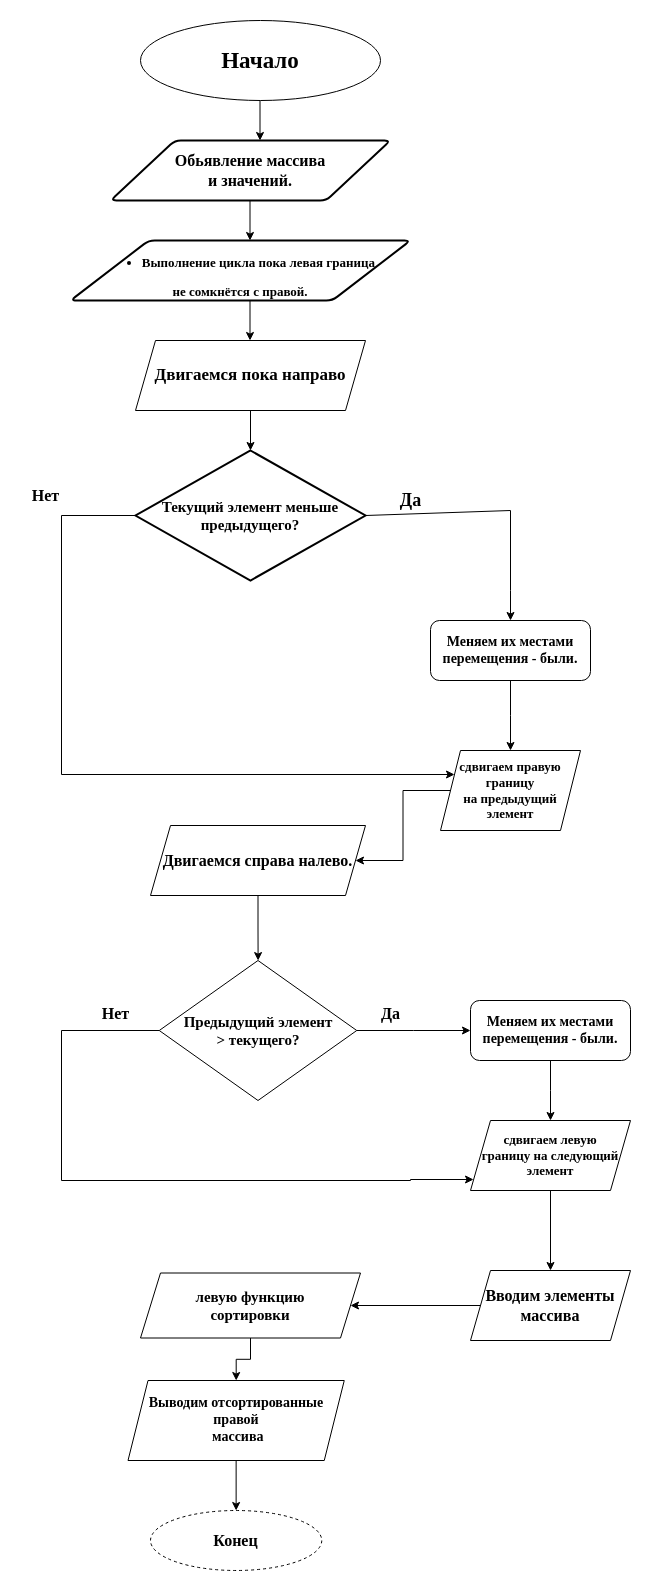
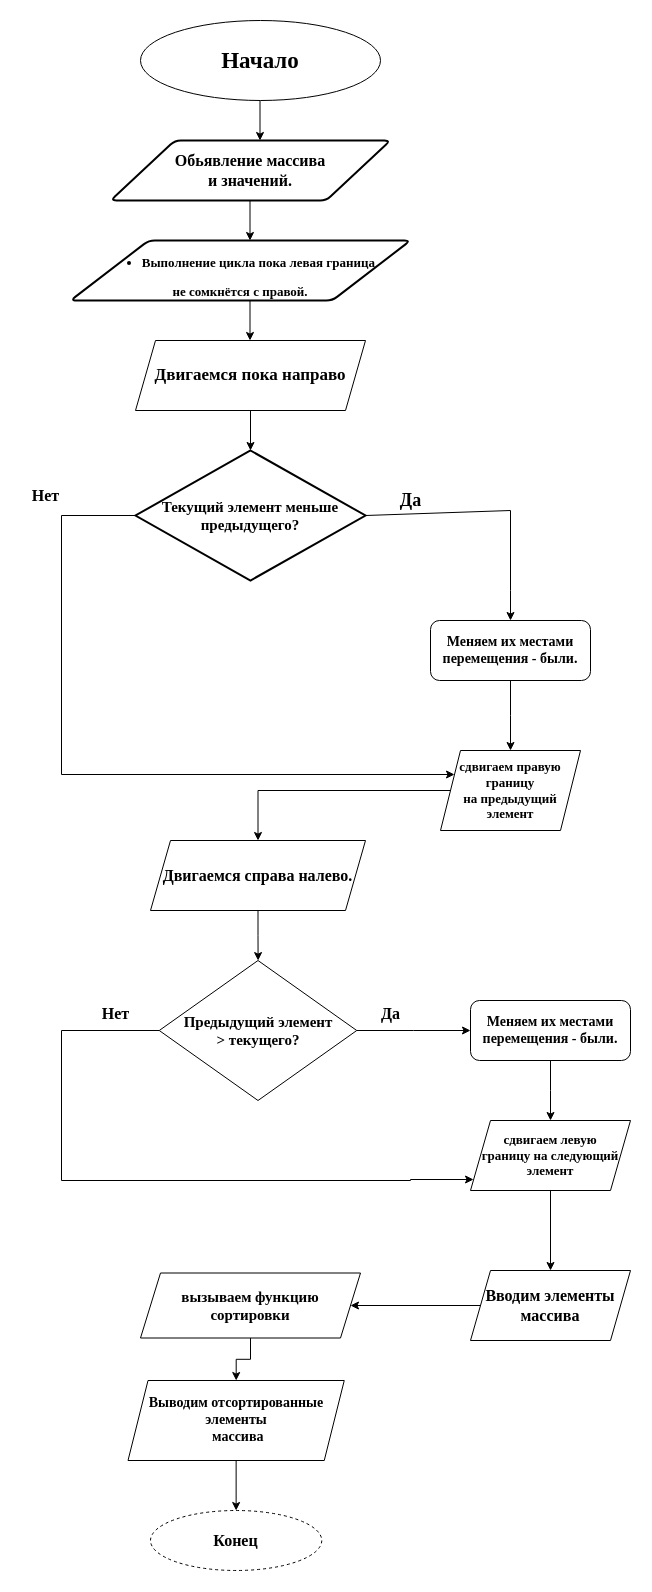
(258, 861) -> (258, 876)
(251, 1306) -> (251, 1306)
(237, 1421) -> (237, 1421)
